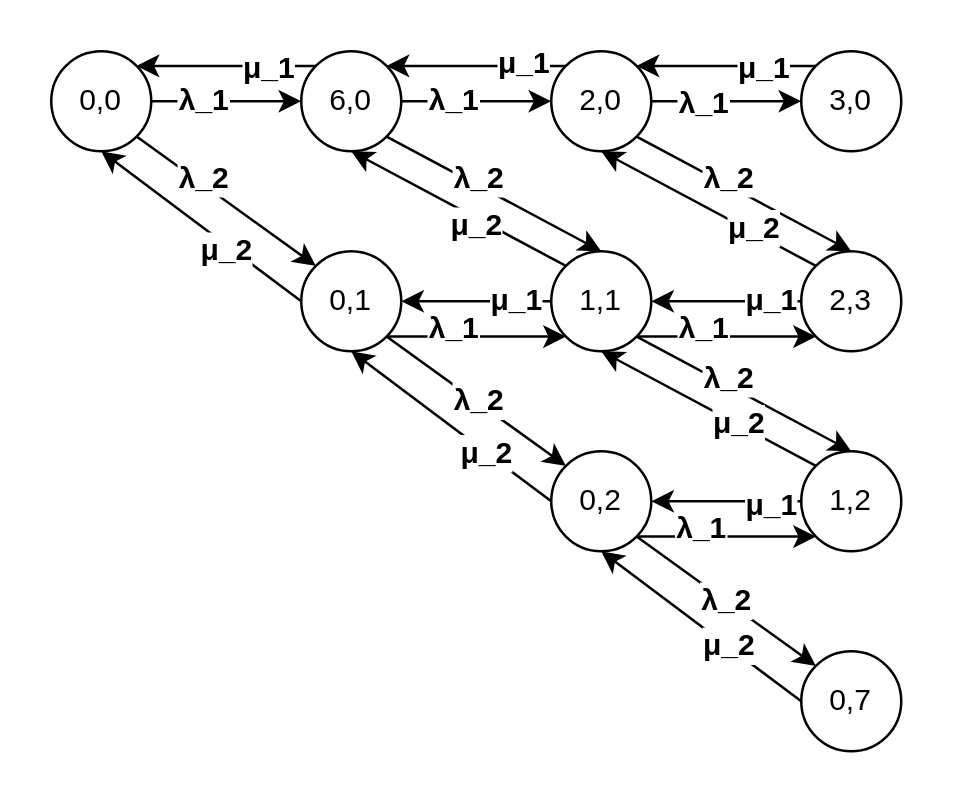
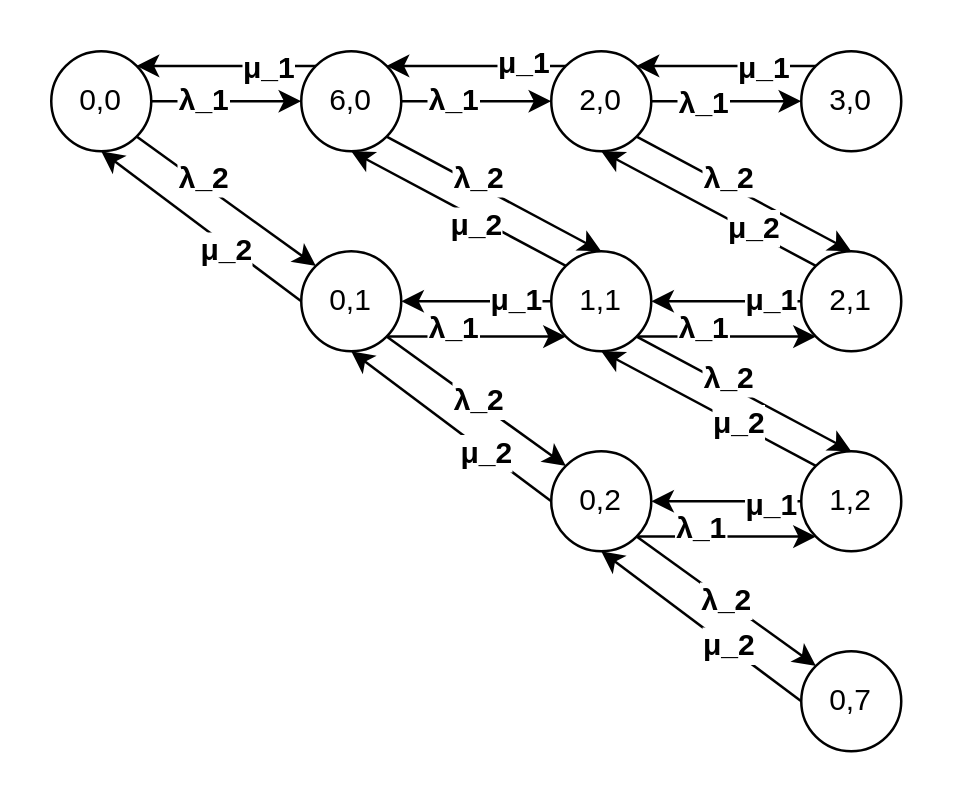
(851, 301) -> (851, 301)
